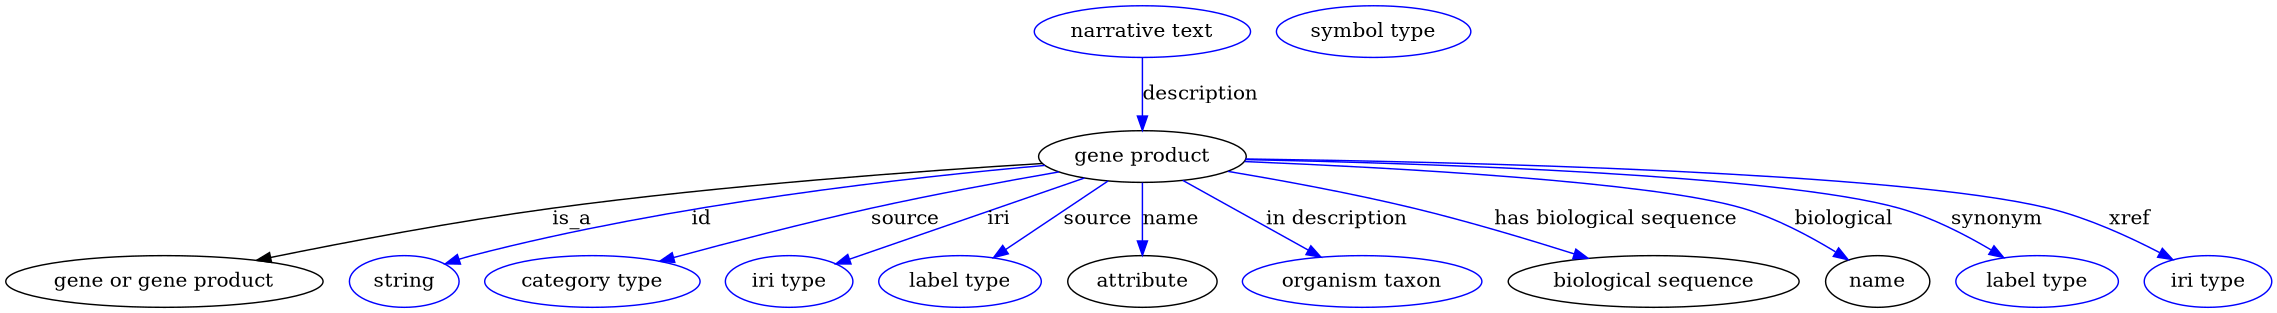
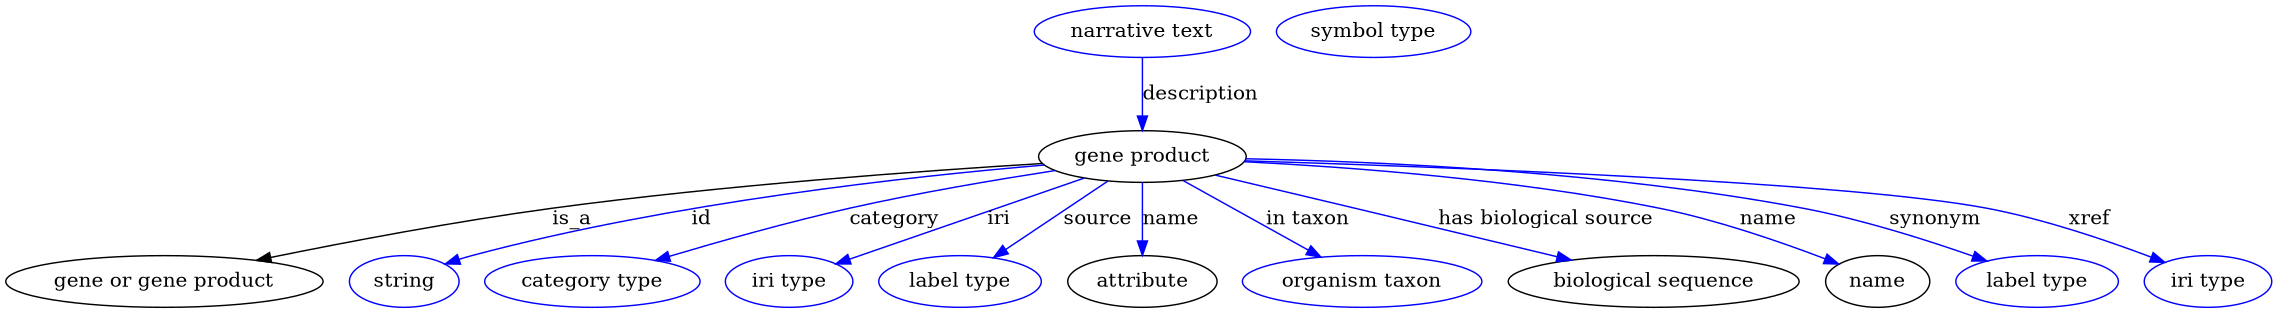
(905, 219) -> (895, 219)
(1337, 219) -> (1308, 219)
(1616, 219) -> (1546, 219)
(1844, 219) -> (1769, 219)
